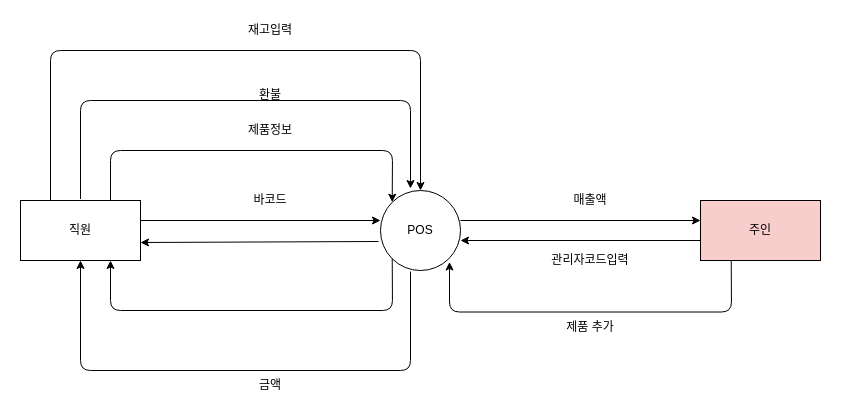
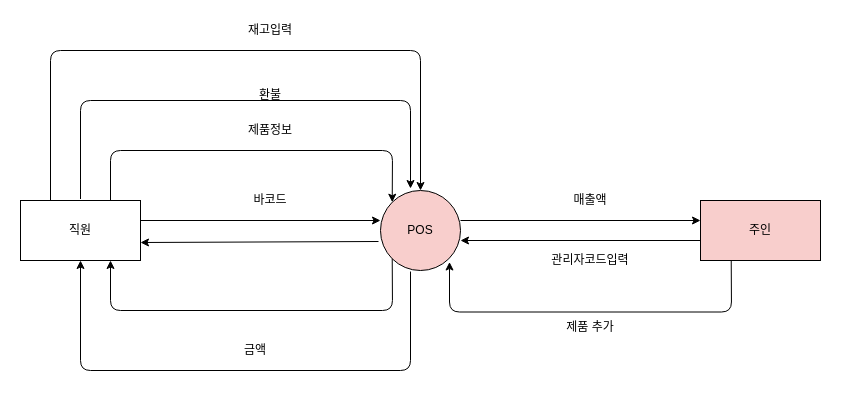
(421, 231) -> (421, 231)
(271, 386) -> (256, 351)
